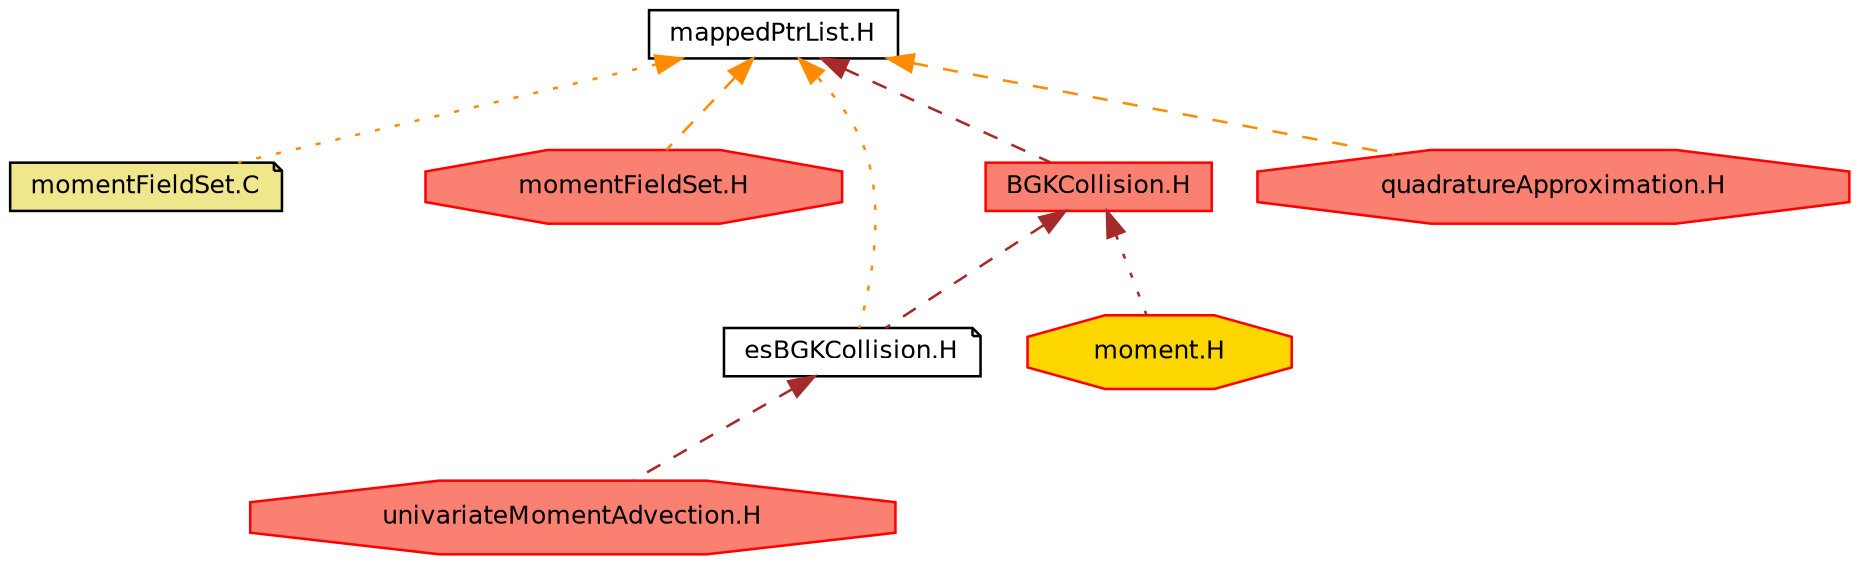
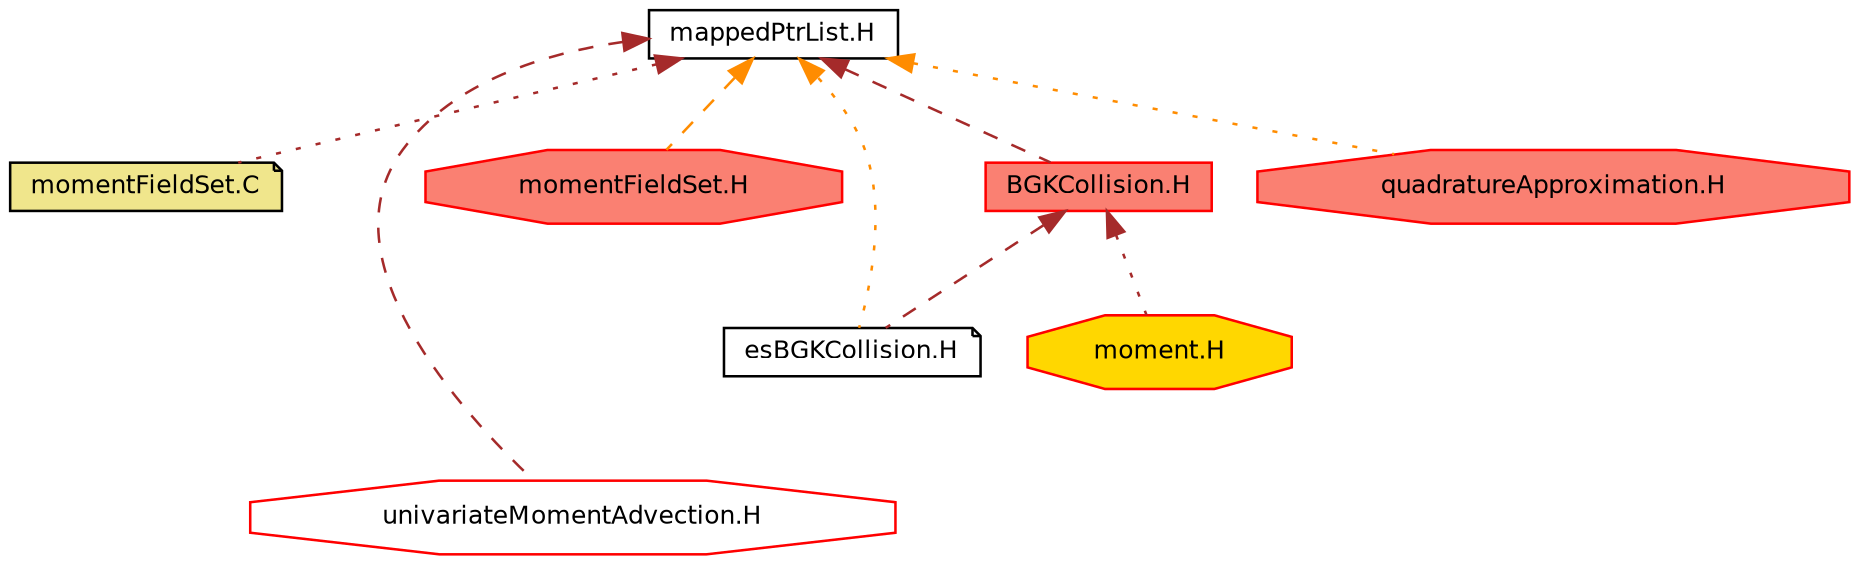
(1154, 109) -> (1154, 109)
(448, 113) -> (479, 106)
(713, 435) -> (381, 212)
(573, 517) -> (573, 517)
